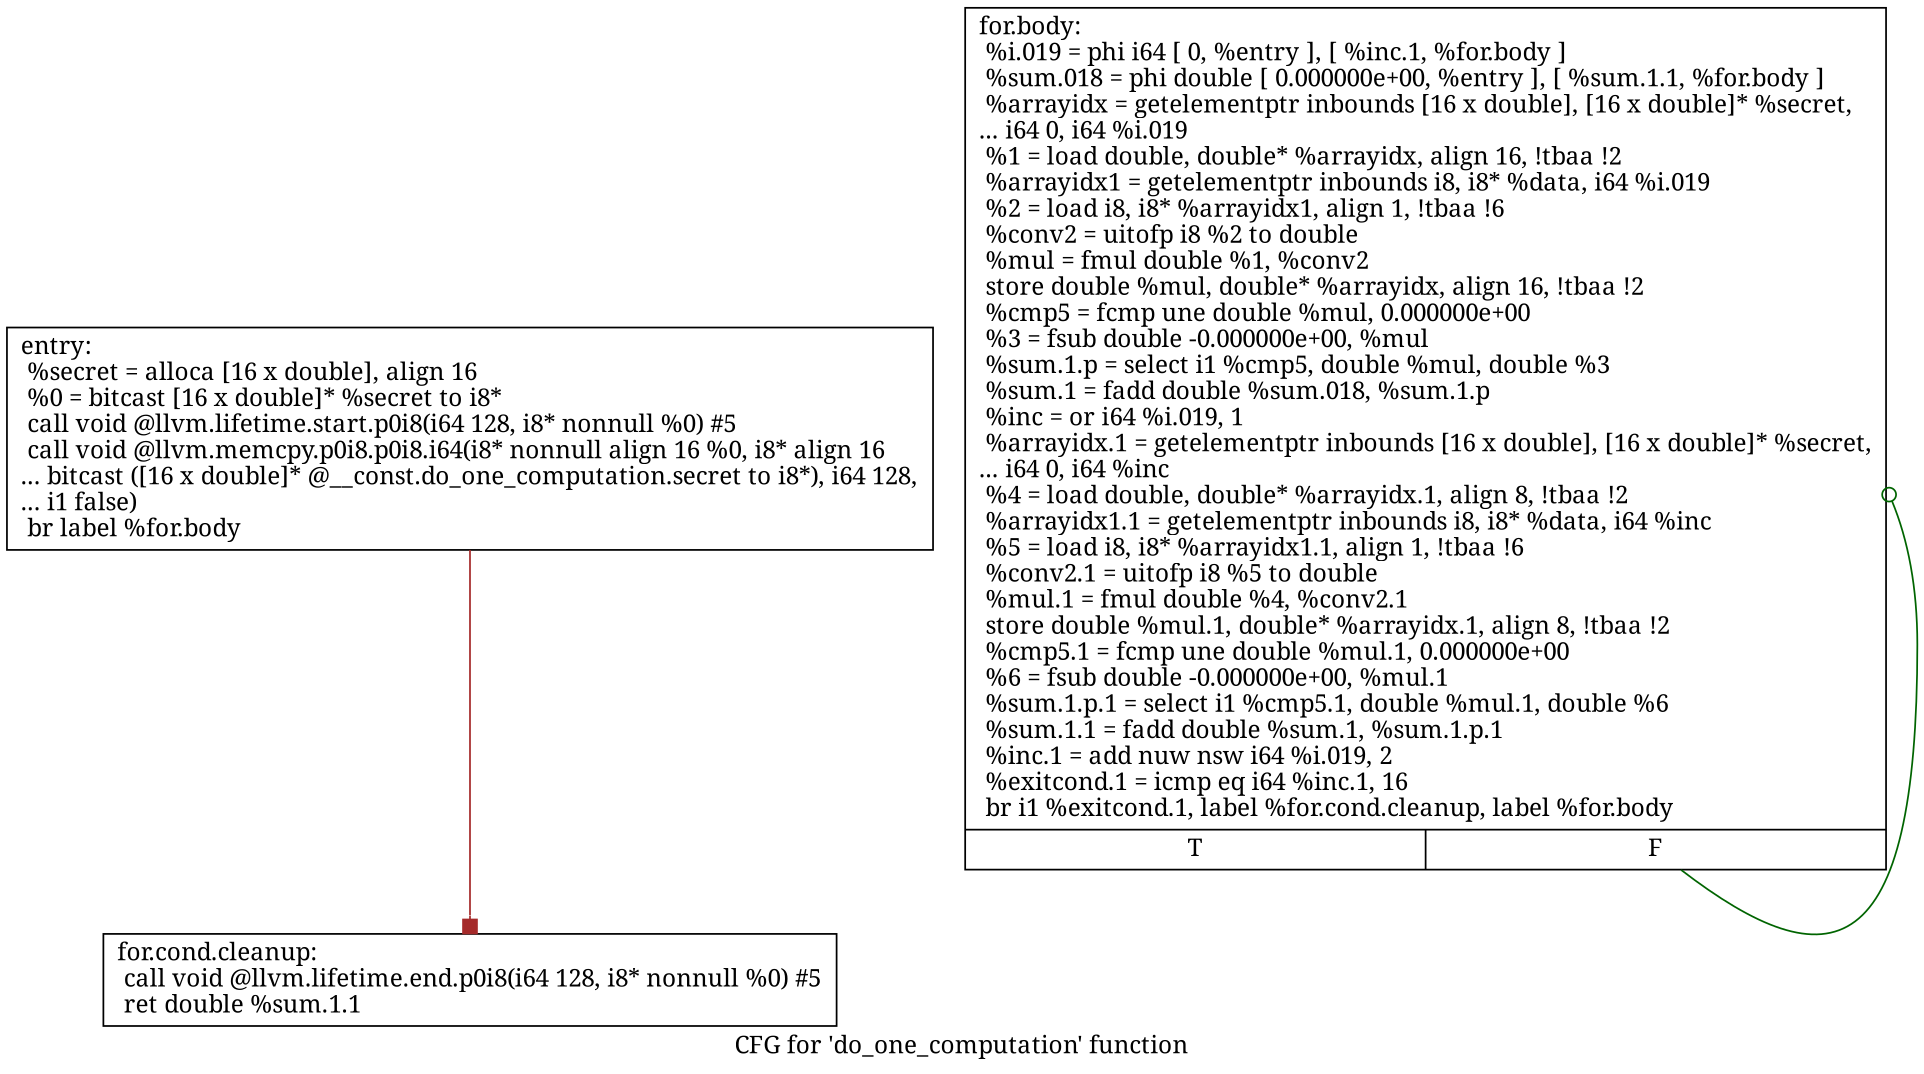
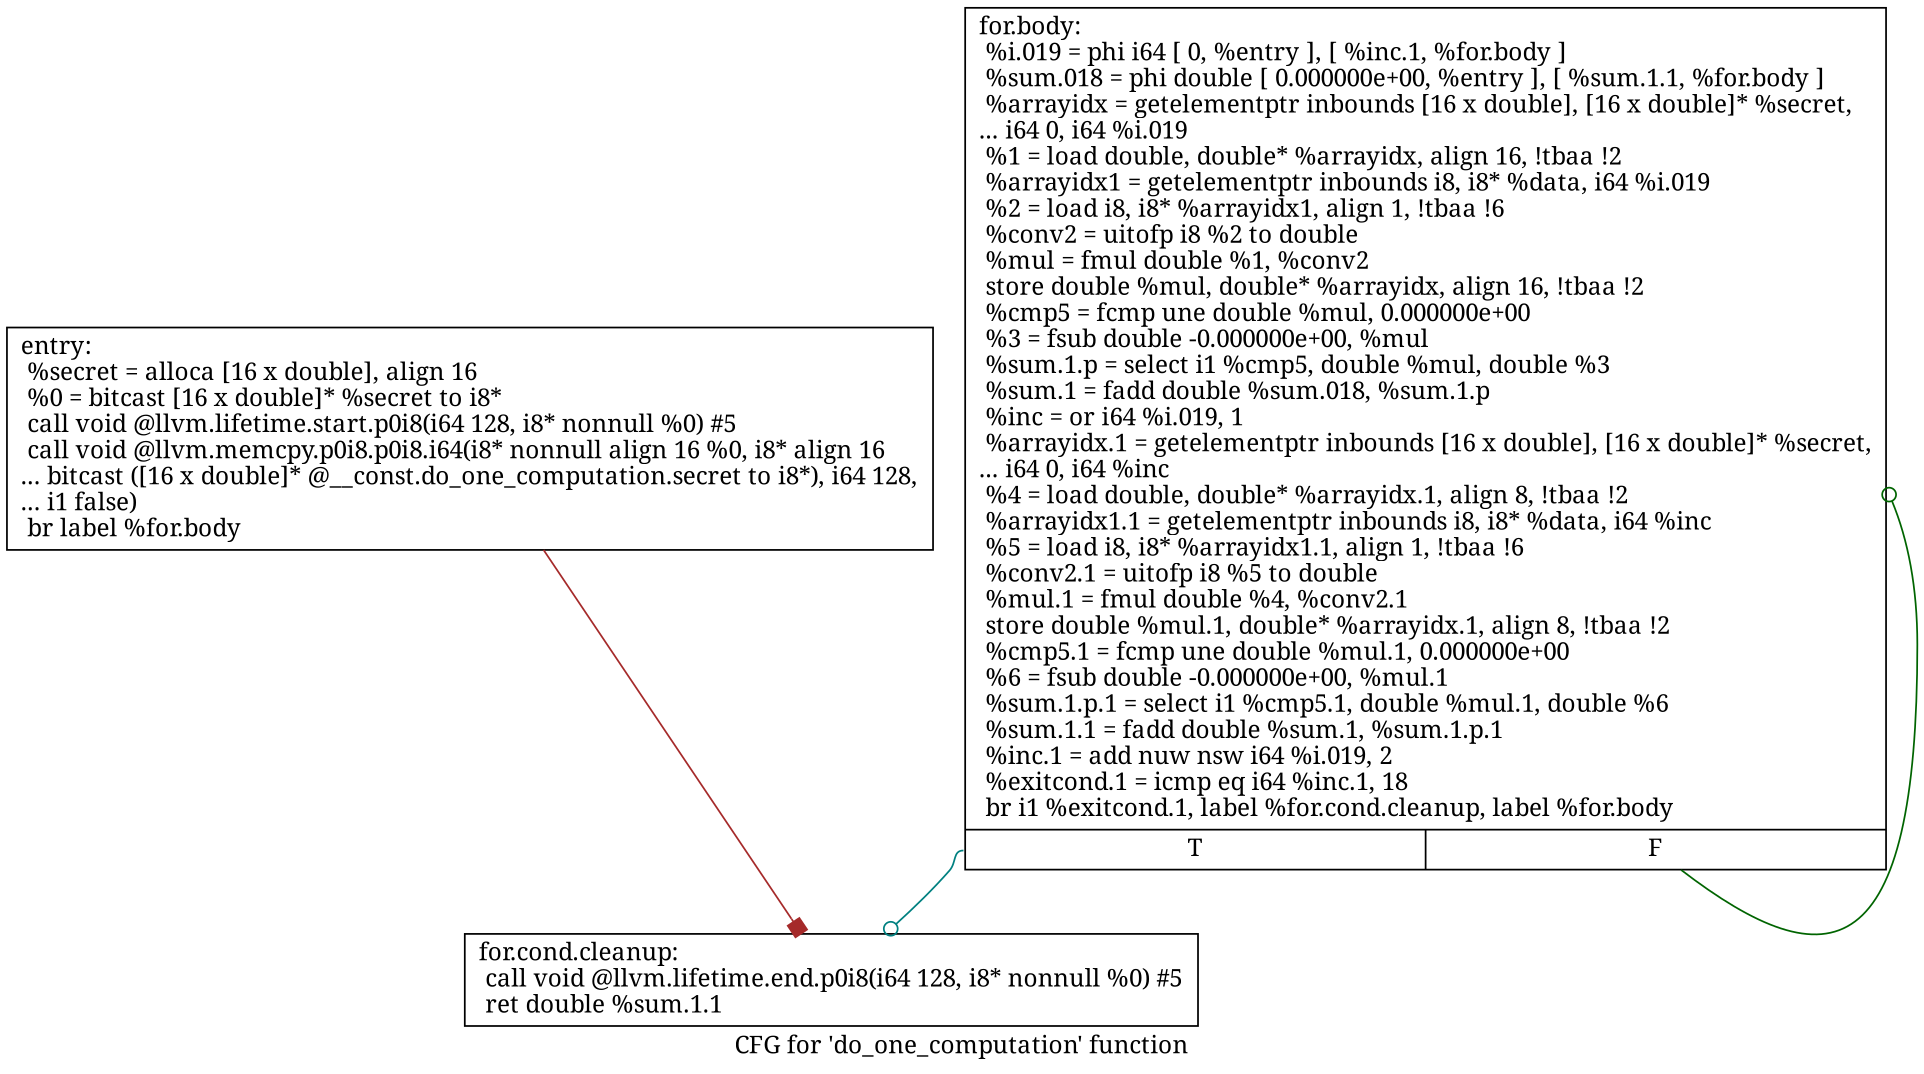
(1194, 783) -> (1194, 783)
none -> (933, 889)
